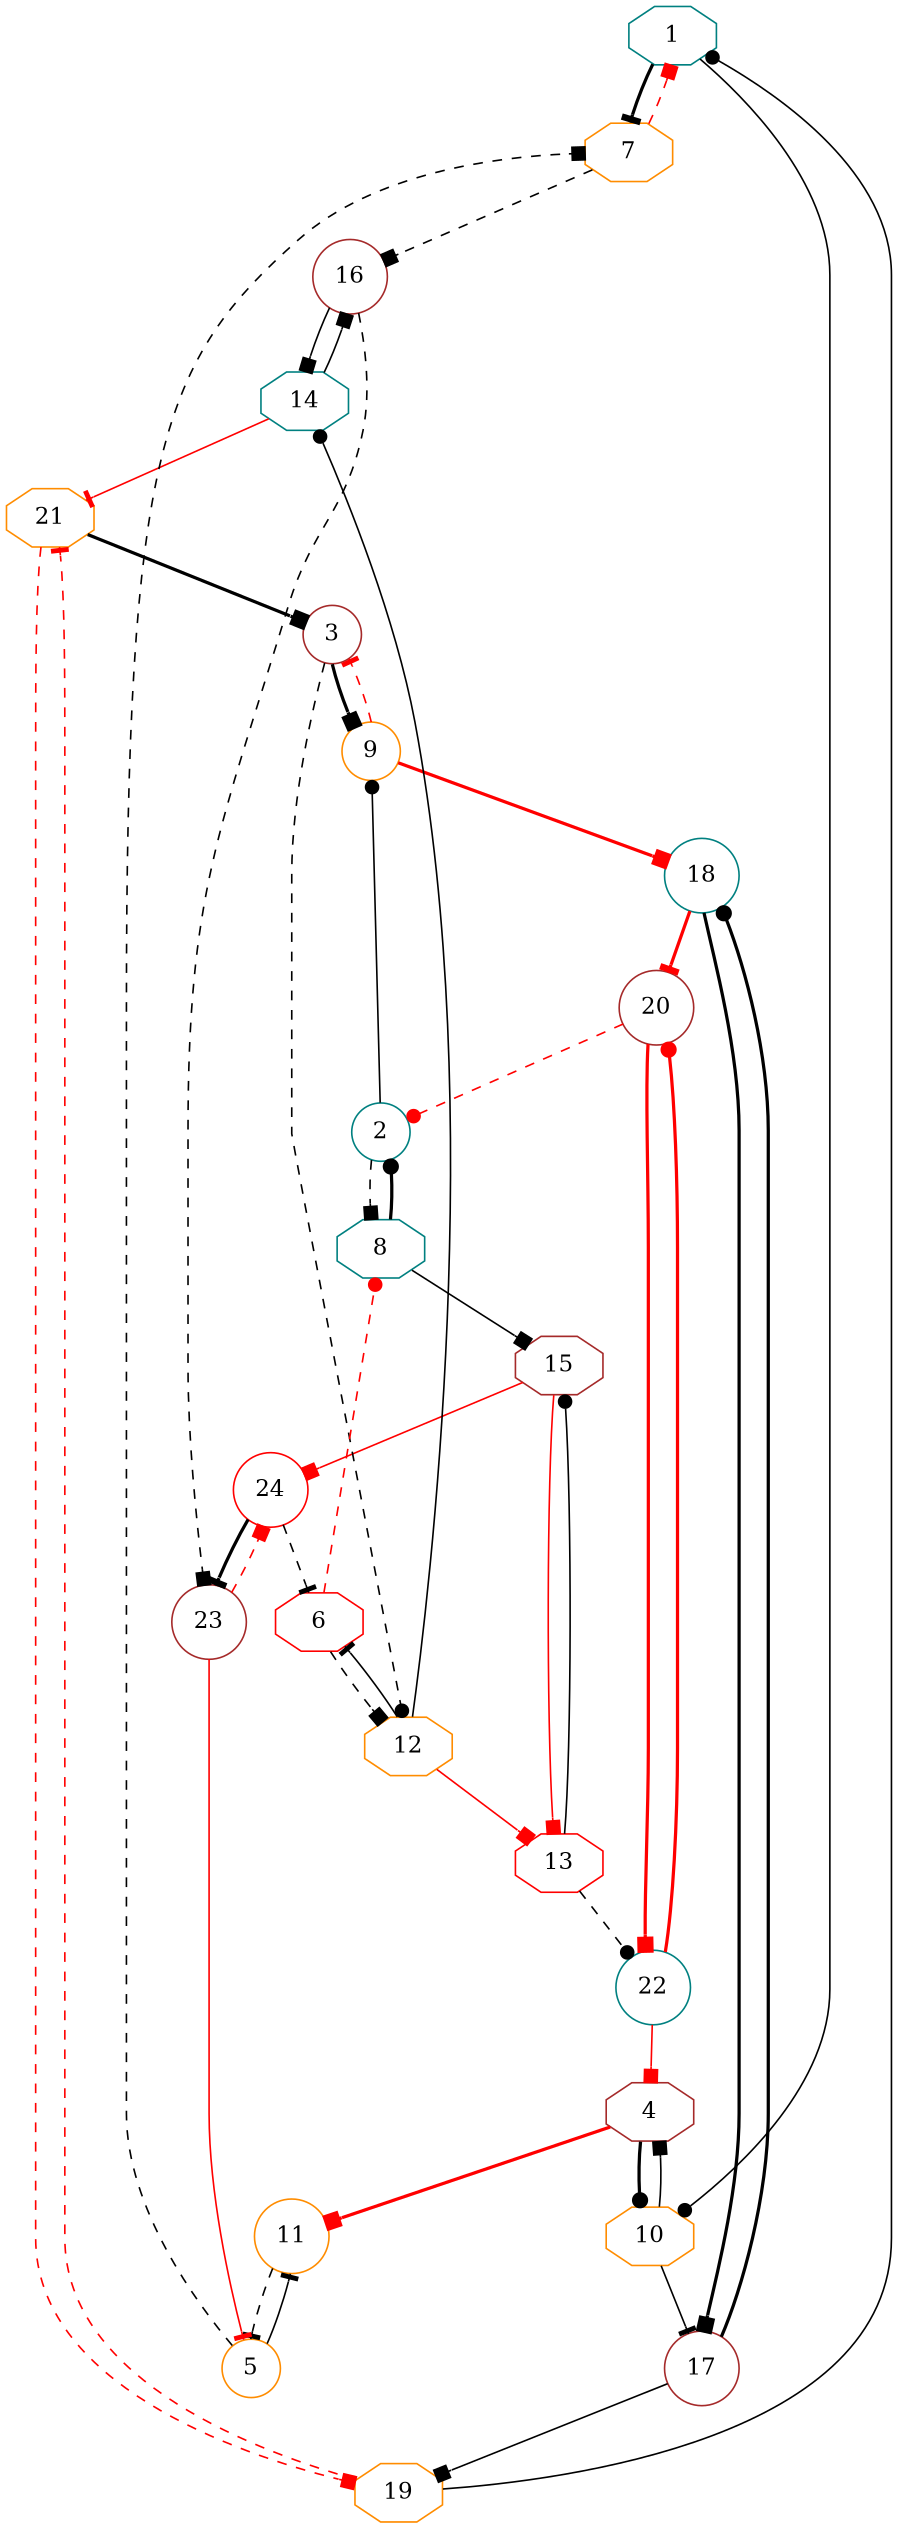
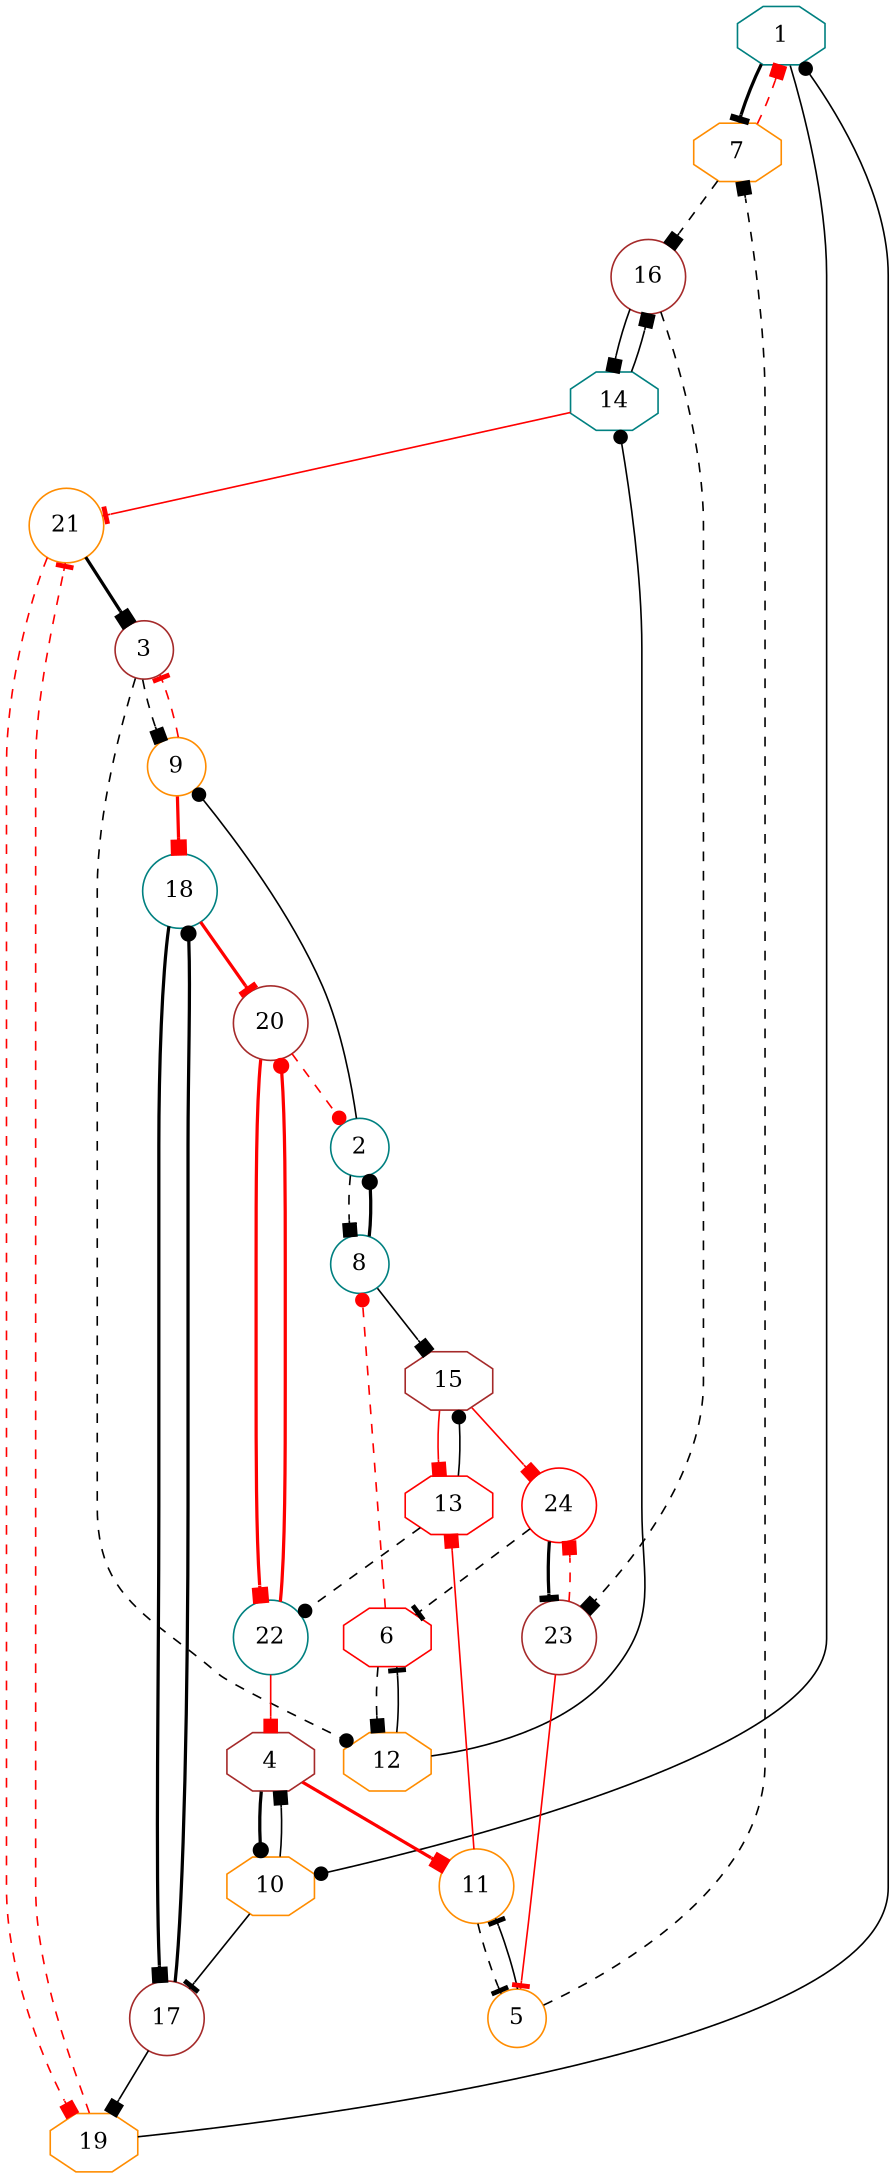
(50, 518) -> (66, 526)
(339, 688) -> (148, 703)
(381, 1249) -> (360, 1264)
(477, 1800) -> (463, 1700)
